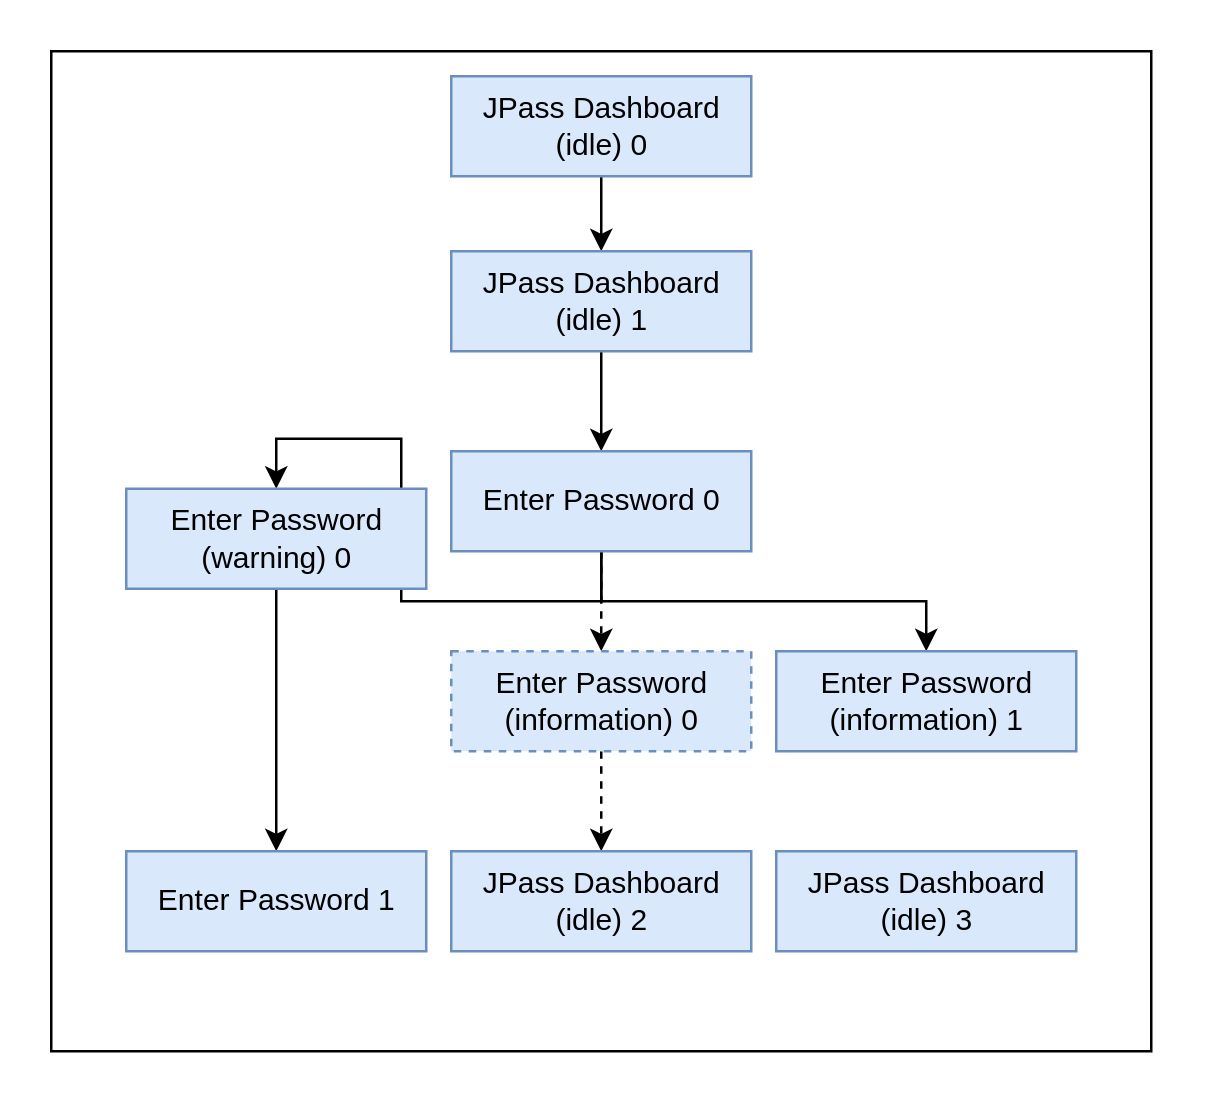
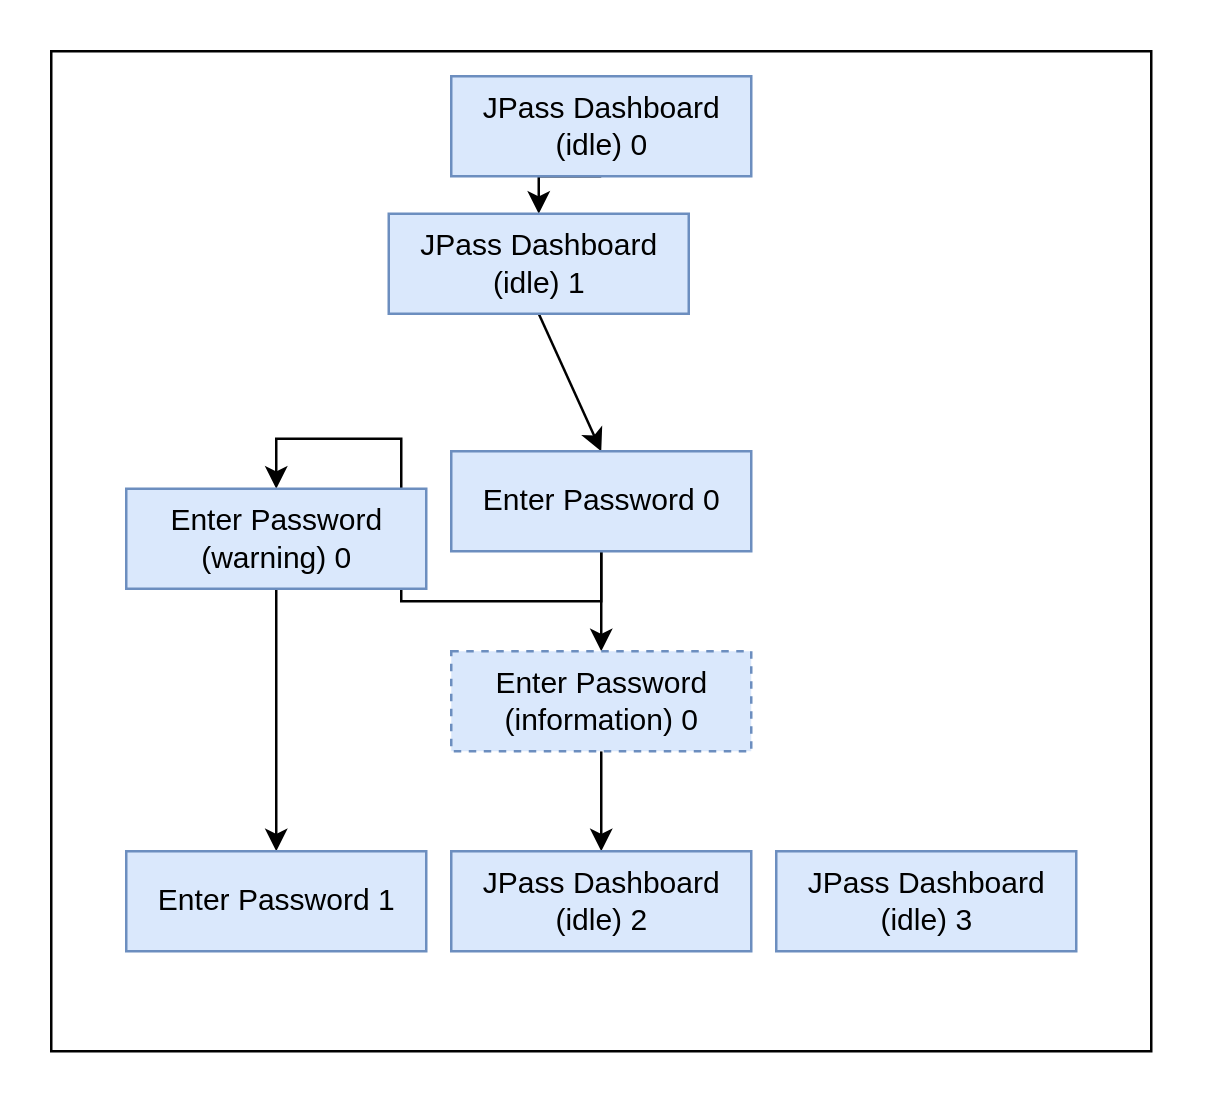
(601, 301) -> (539, 264)
(783, 601) -> none
(601, 617) -> (601, 617)
(926, 701) -> none
(601, 792) -> (601, 792)
